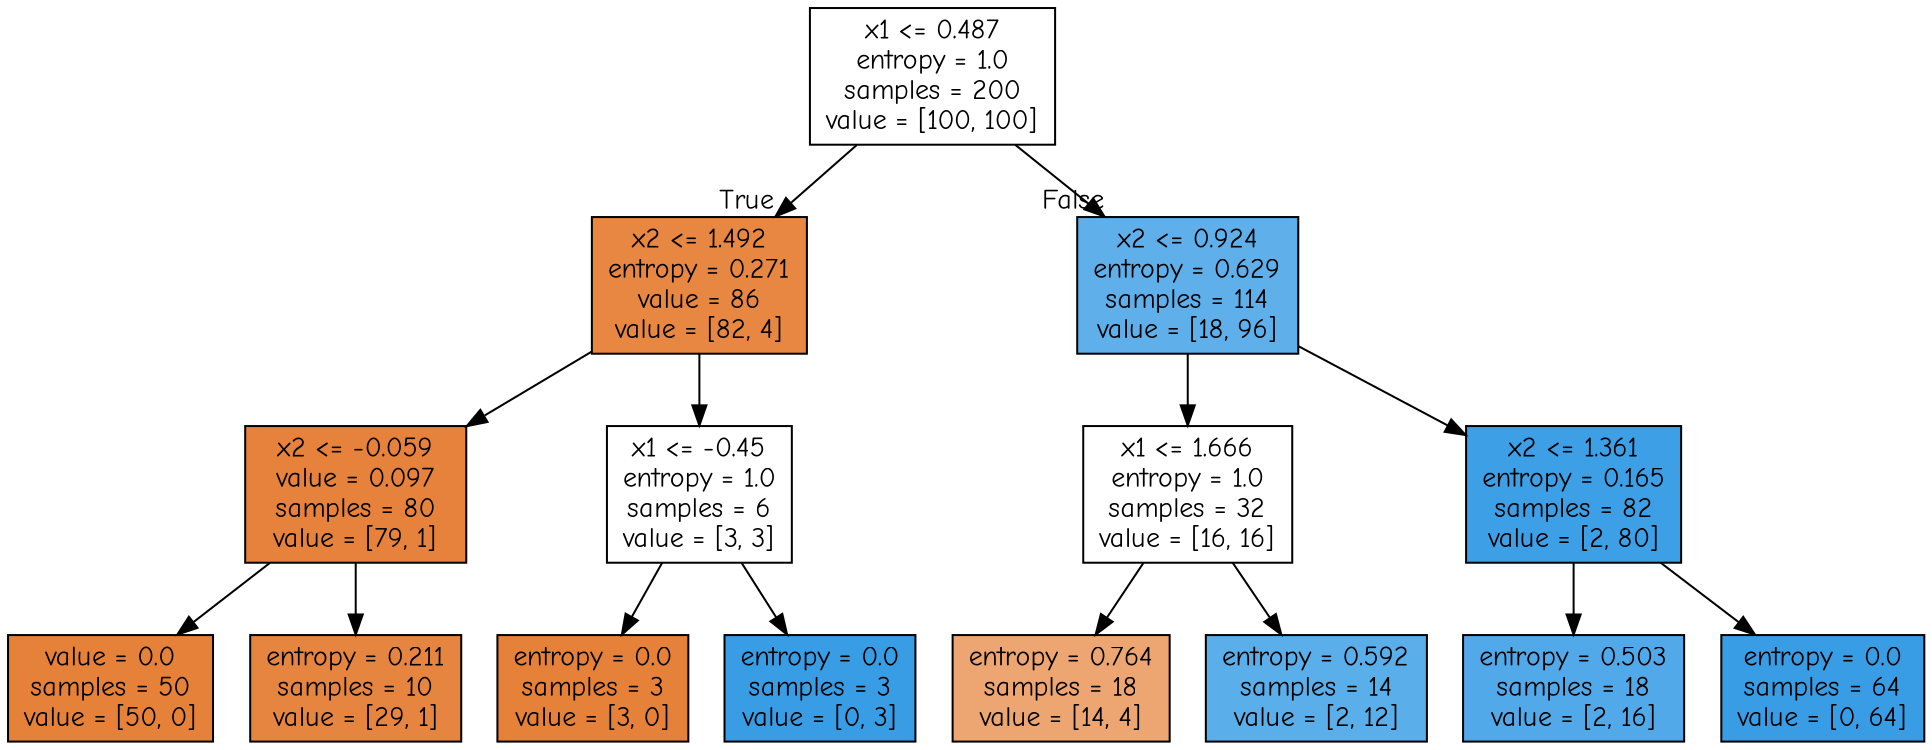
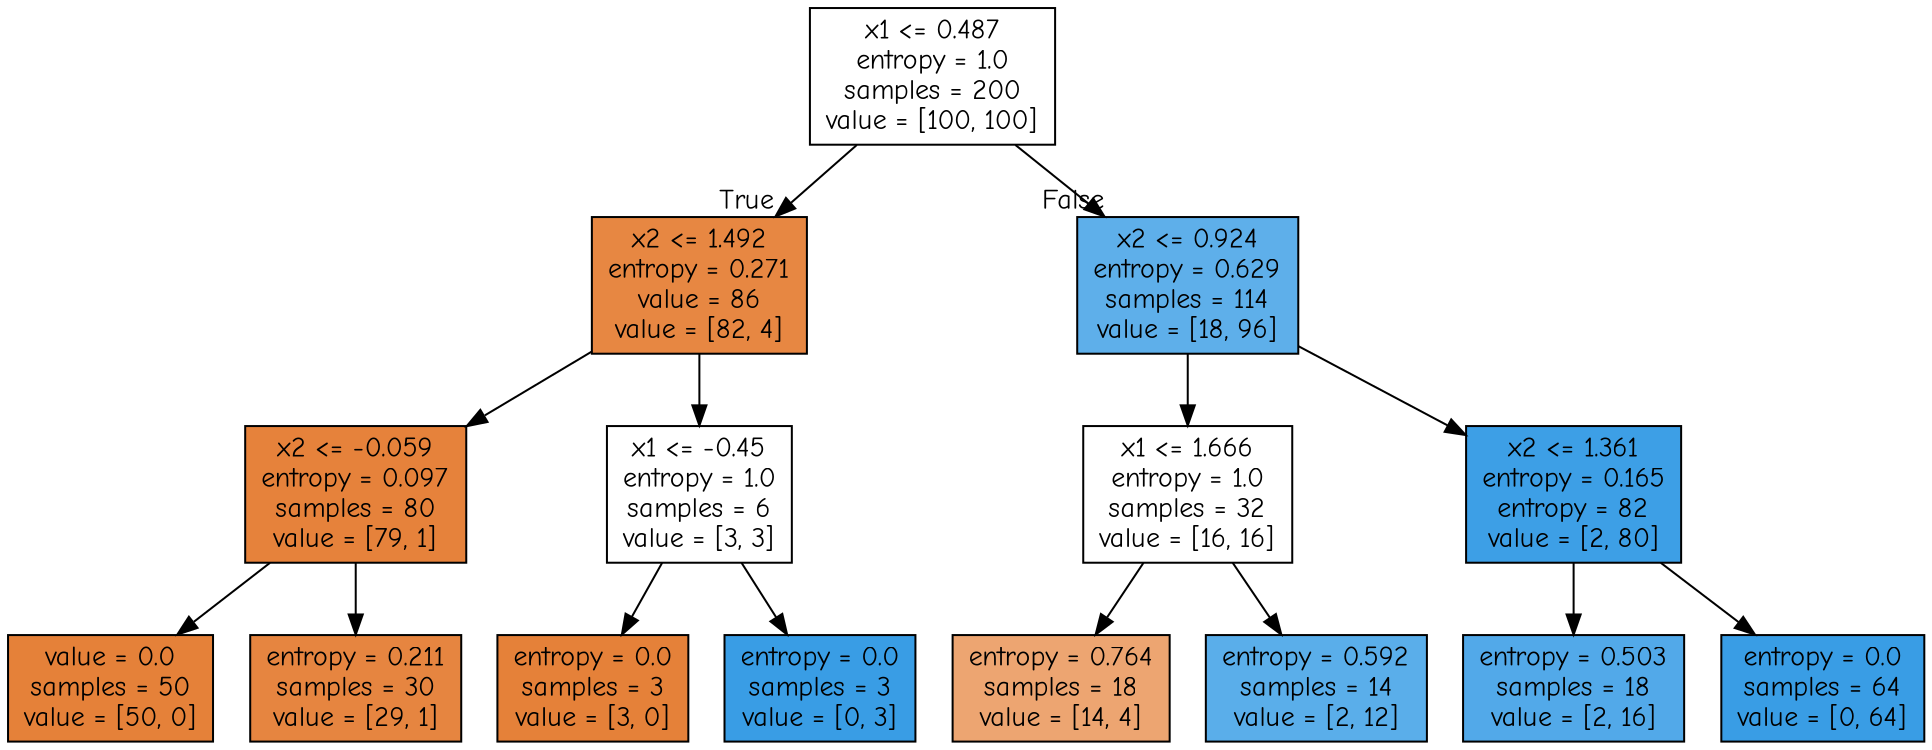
(356, 494) -> (356, 494)
(1574, 494) -> (1574, 494)
(356, 688) -> (356, 688)
